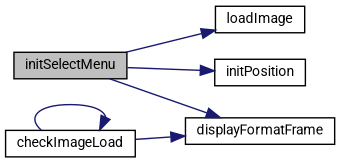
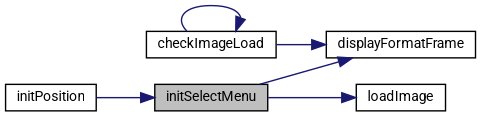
(164, 69) -> (119, 98)
